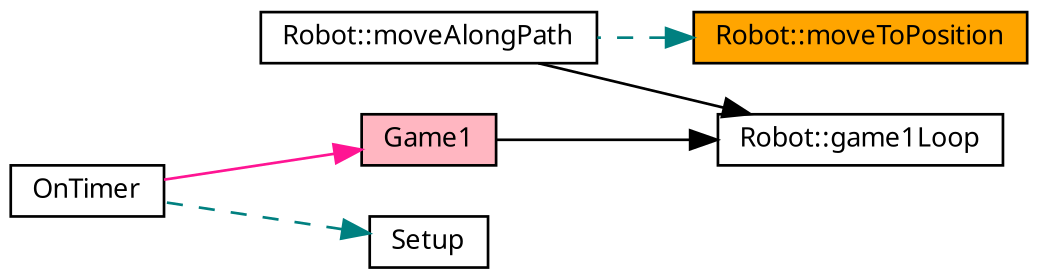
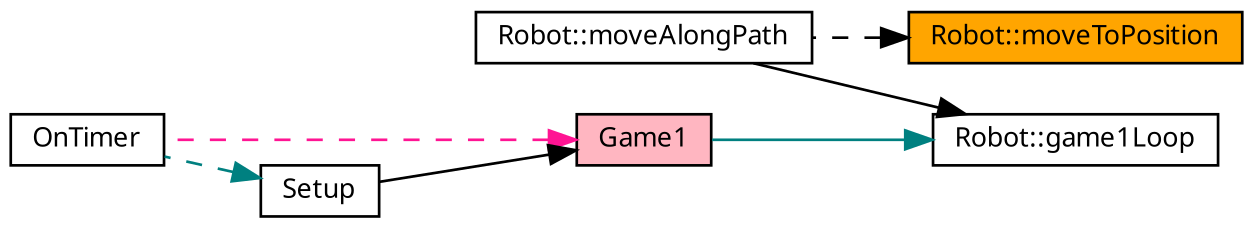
(631, 38) -> (847, 38)
(593, 140) -> (808, 140)
(249, 167) -> (356, 140)
none -> (464, 168)
